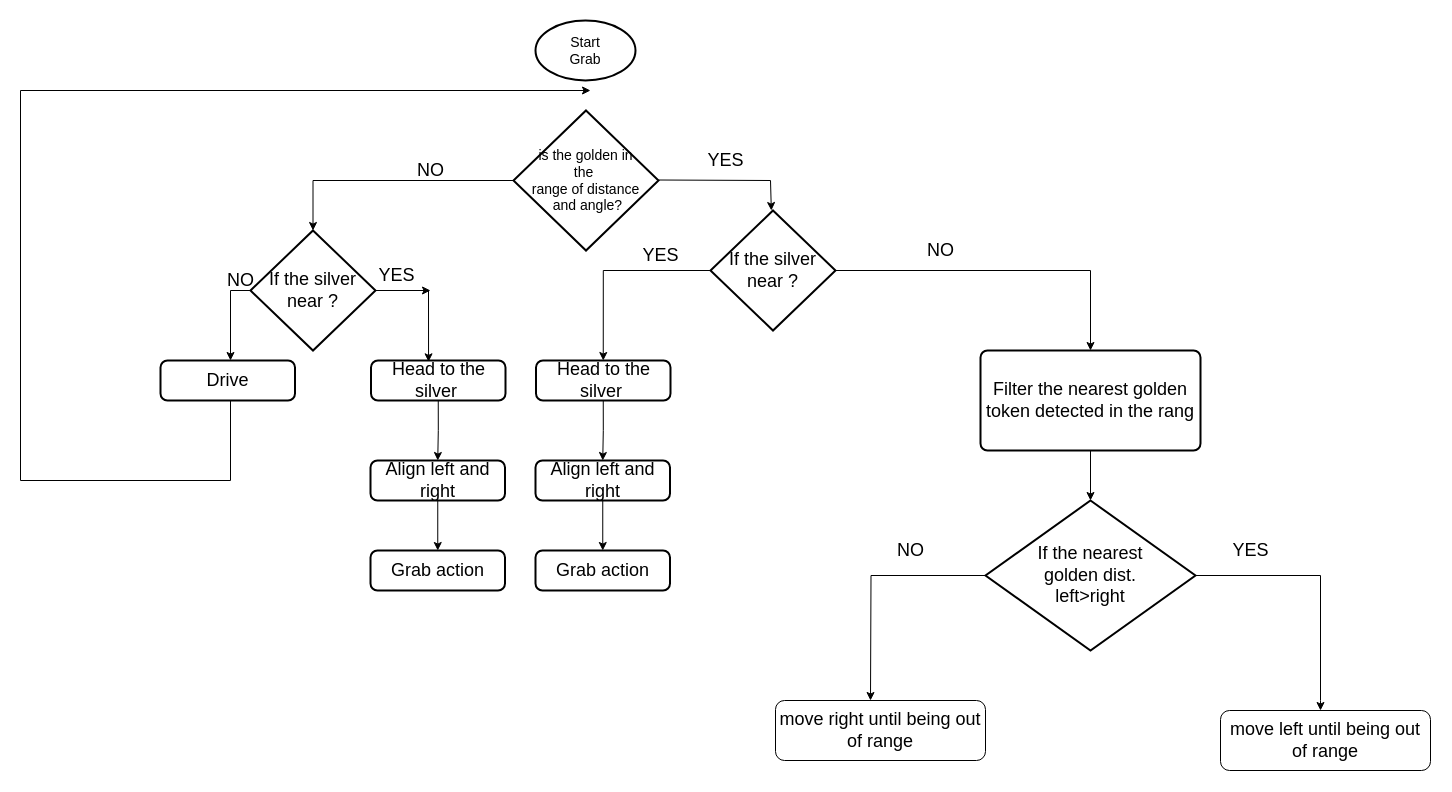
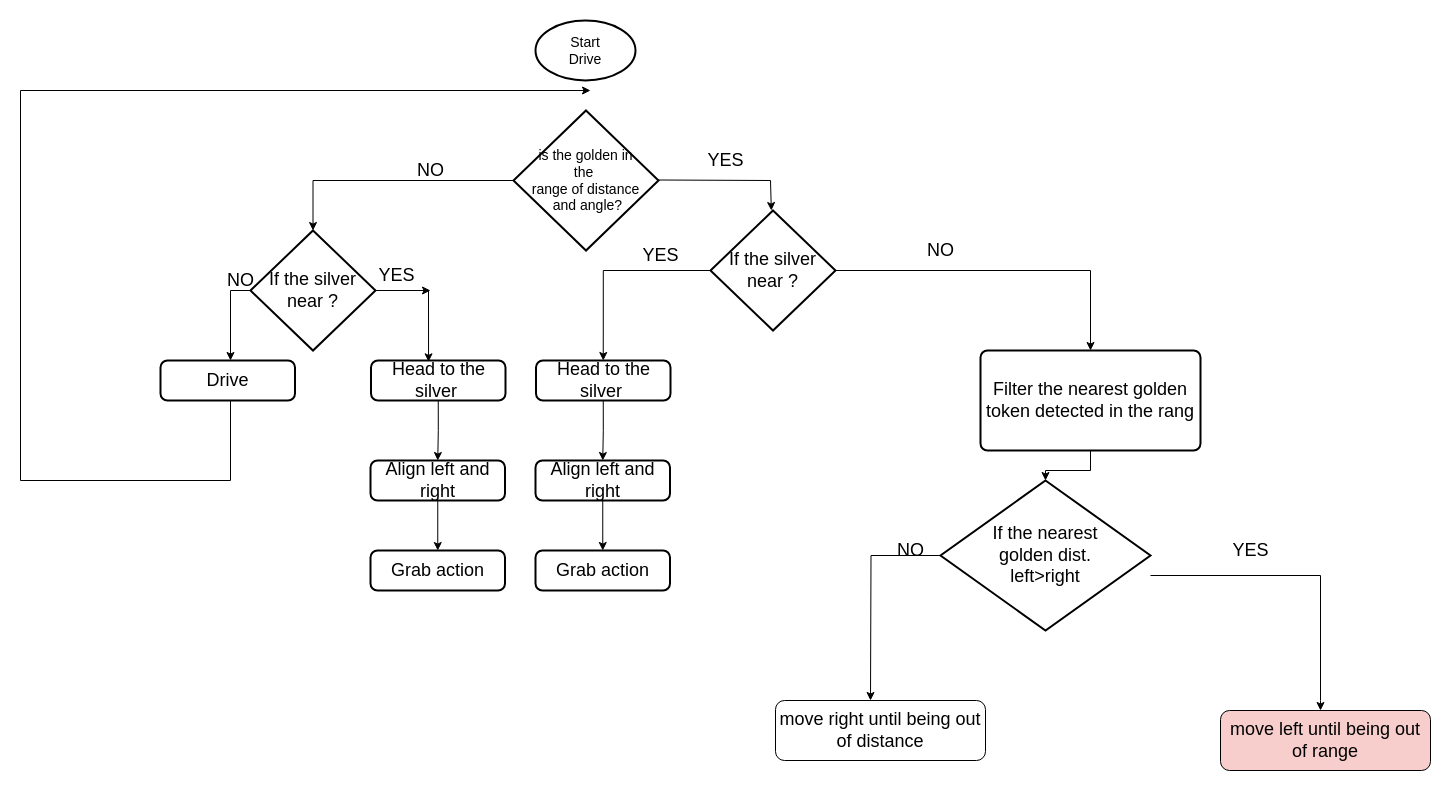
(586, 51) -> (586, 51)
(1091, 576) -> (1046, 556)
(881, 731) -> (881, 731)
(1326, 741) -> (1326, 741)
